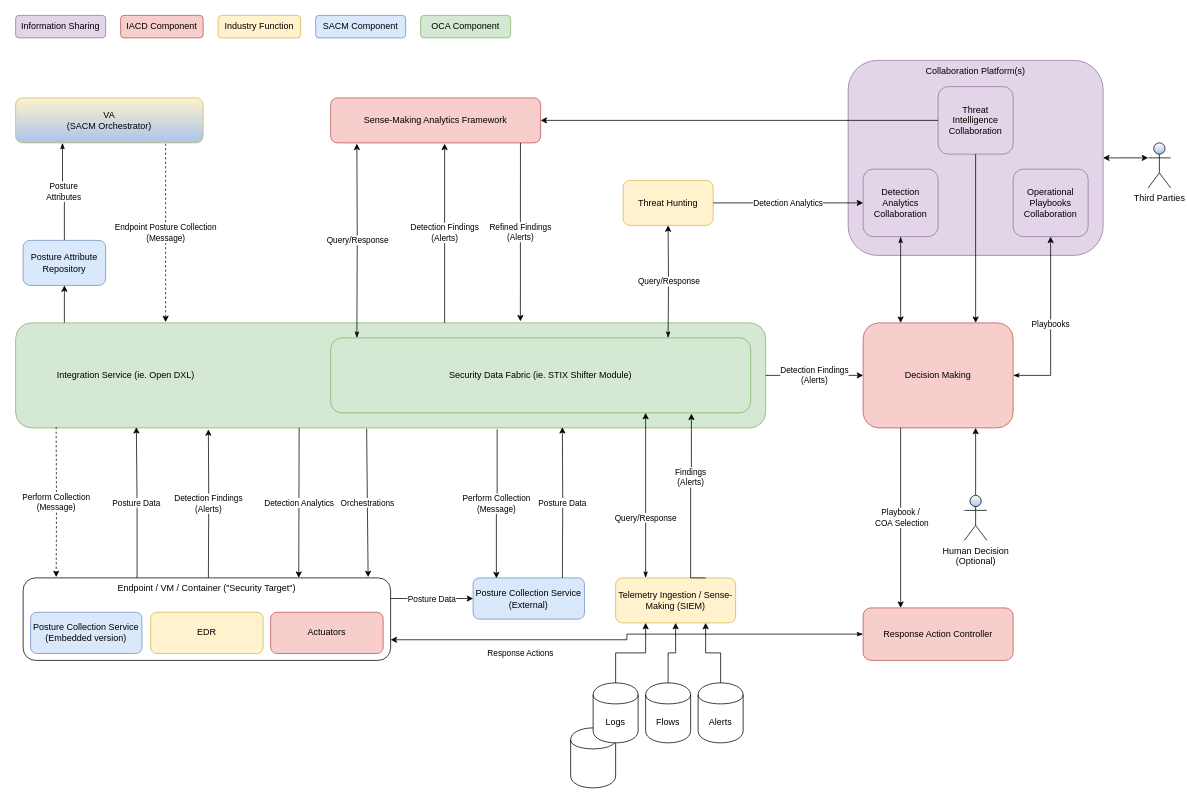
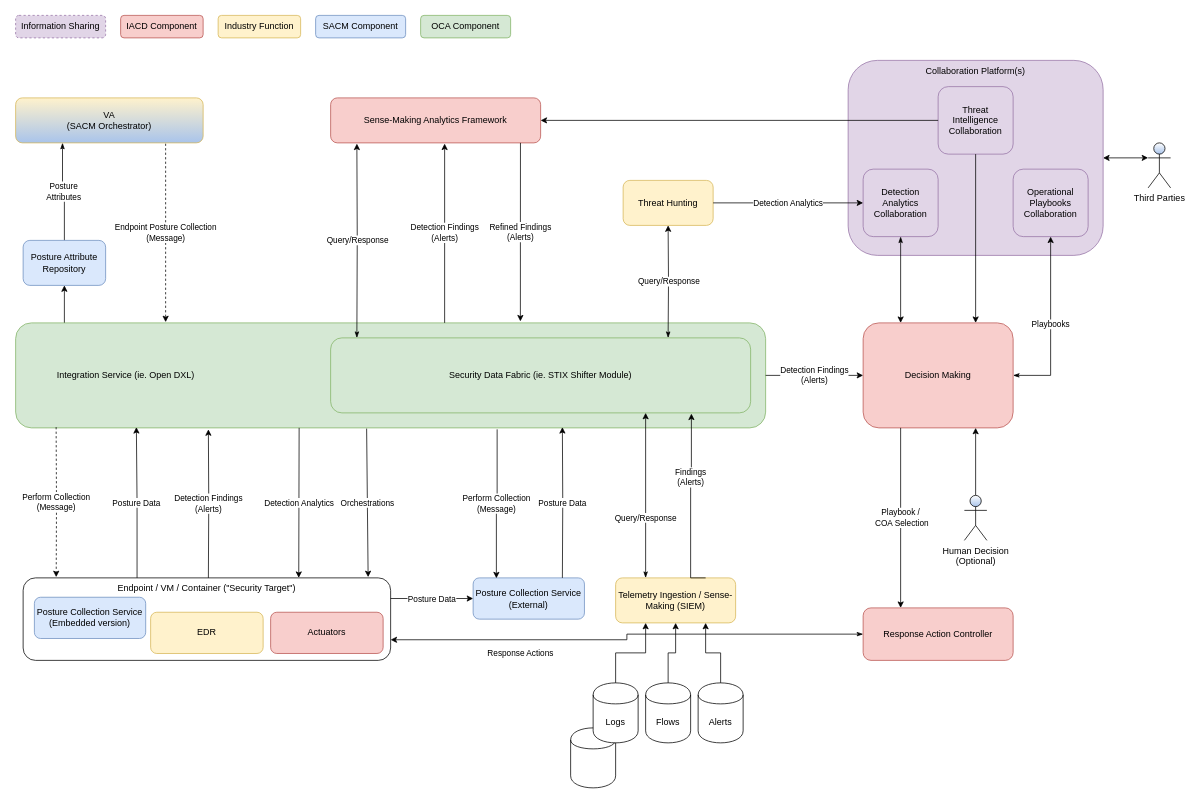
(60, 27) -> (60, 27)
(86, 633) -> (90, 618)
